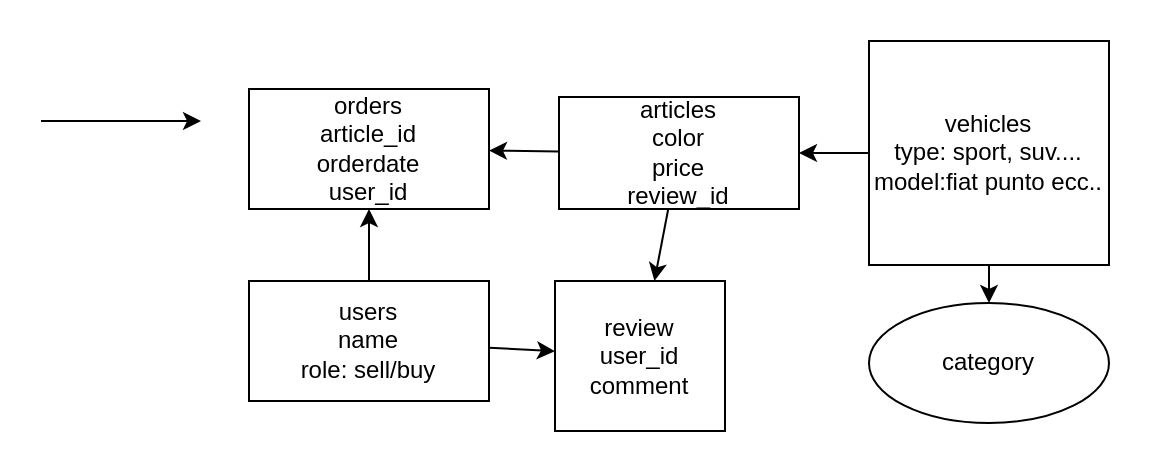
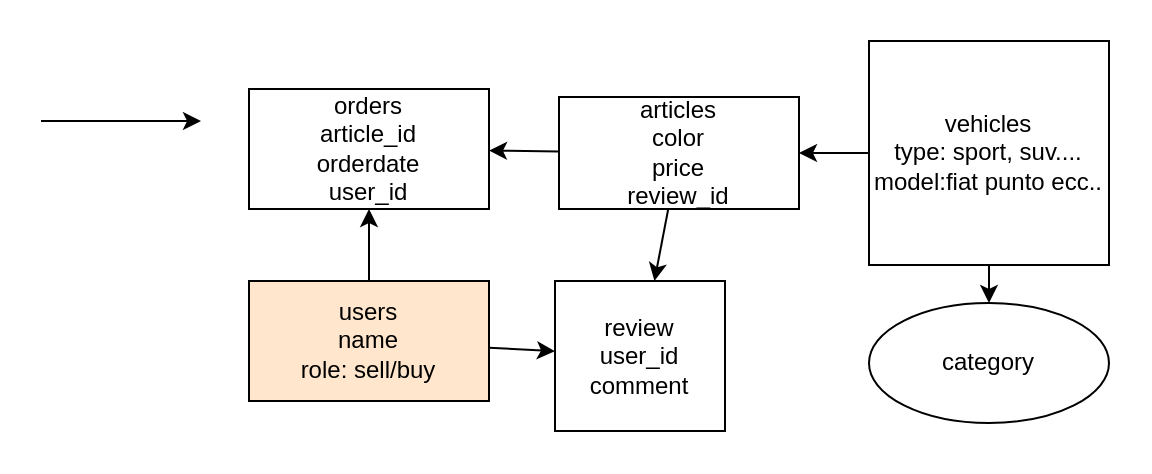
(369, 341) -> (369, 341)
